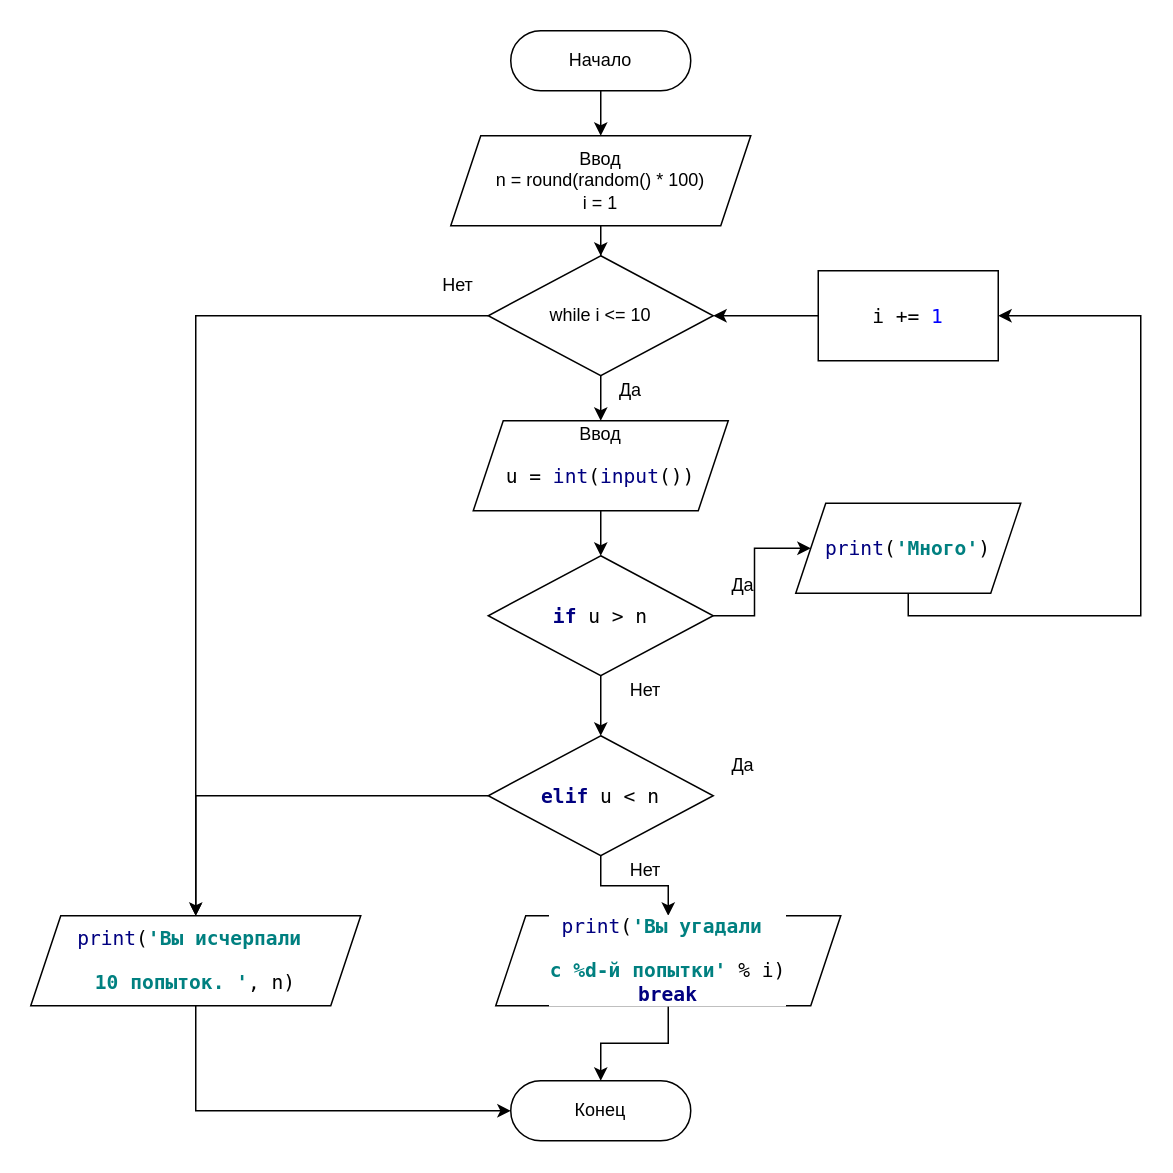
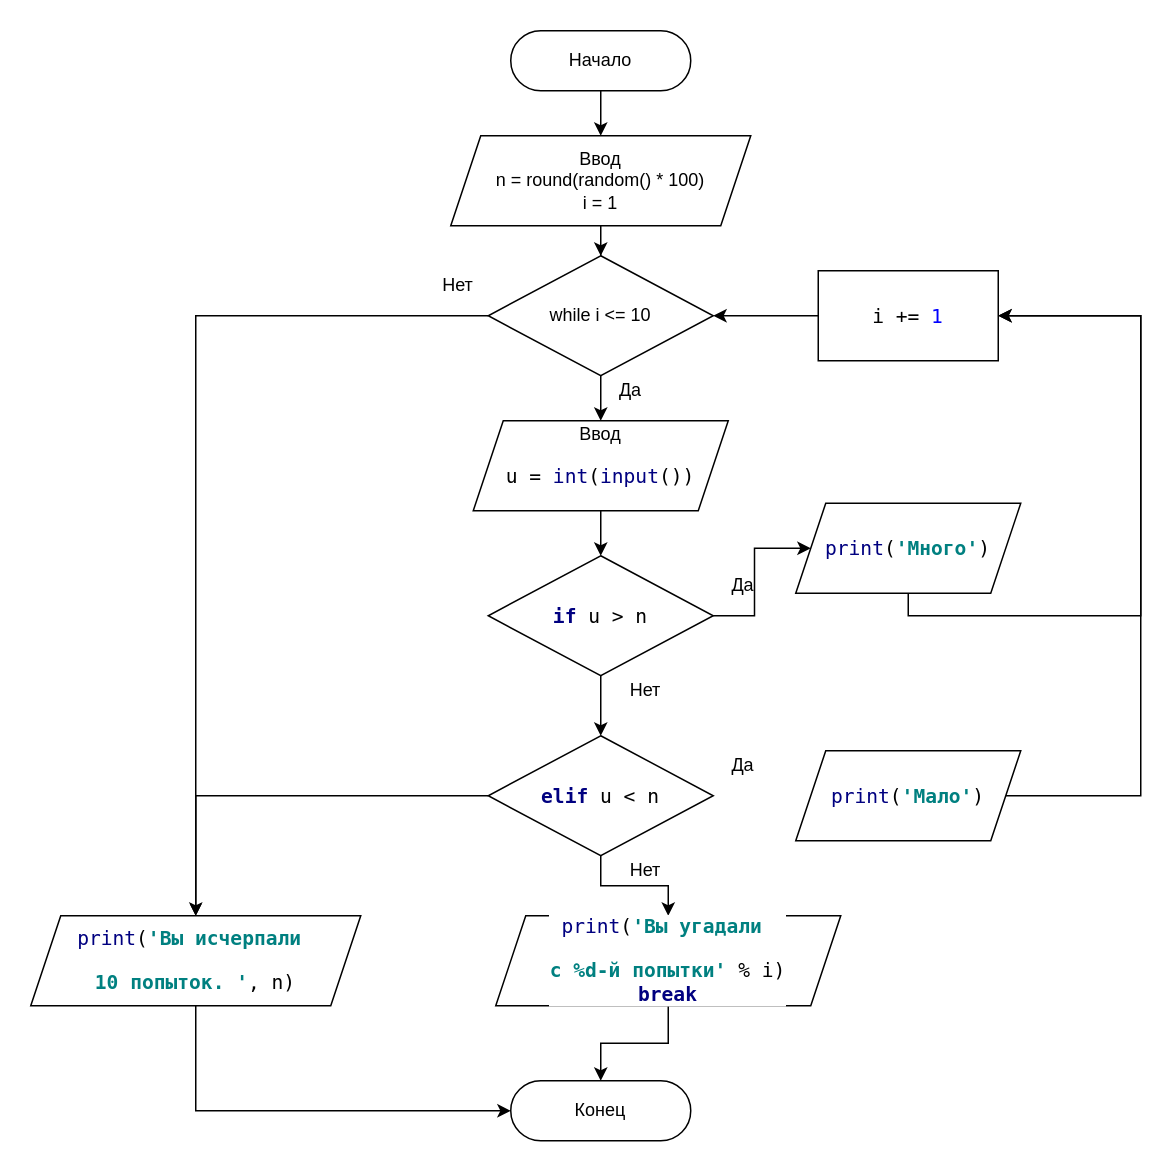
none -> (1141, 774)
none -> (908, 796)
